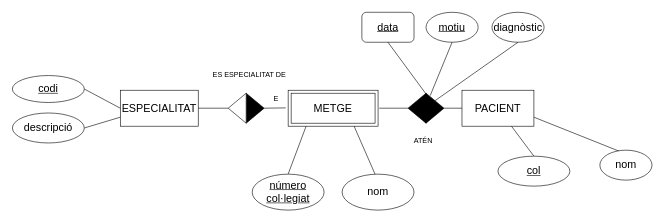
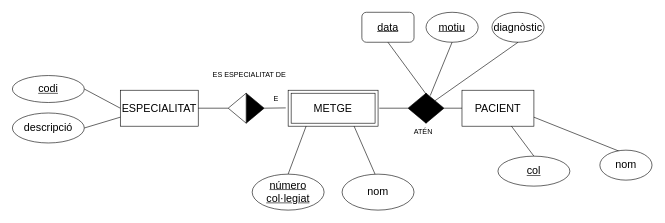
(423, 141) -> (423, 132)
